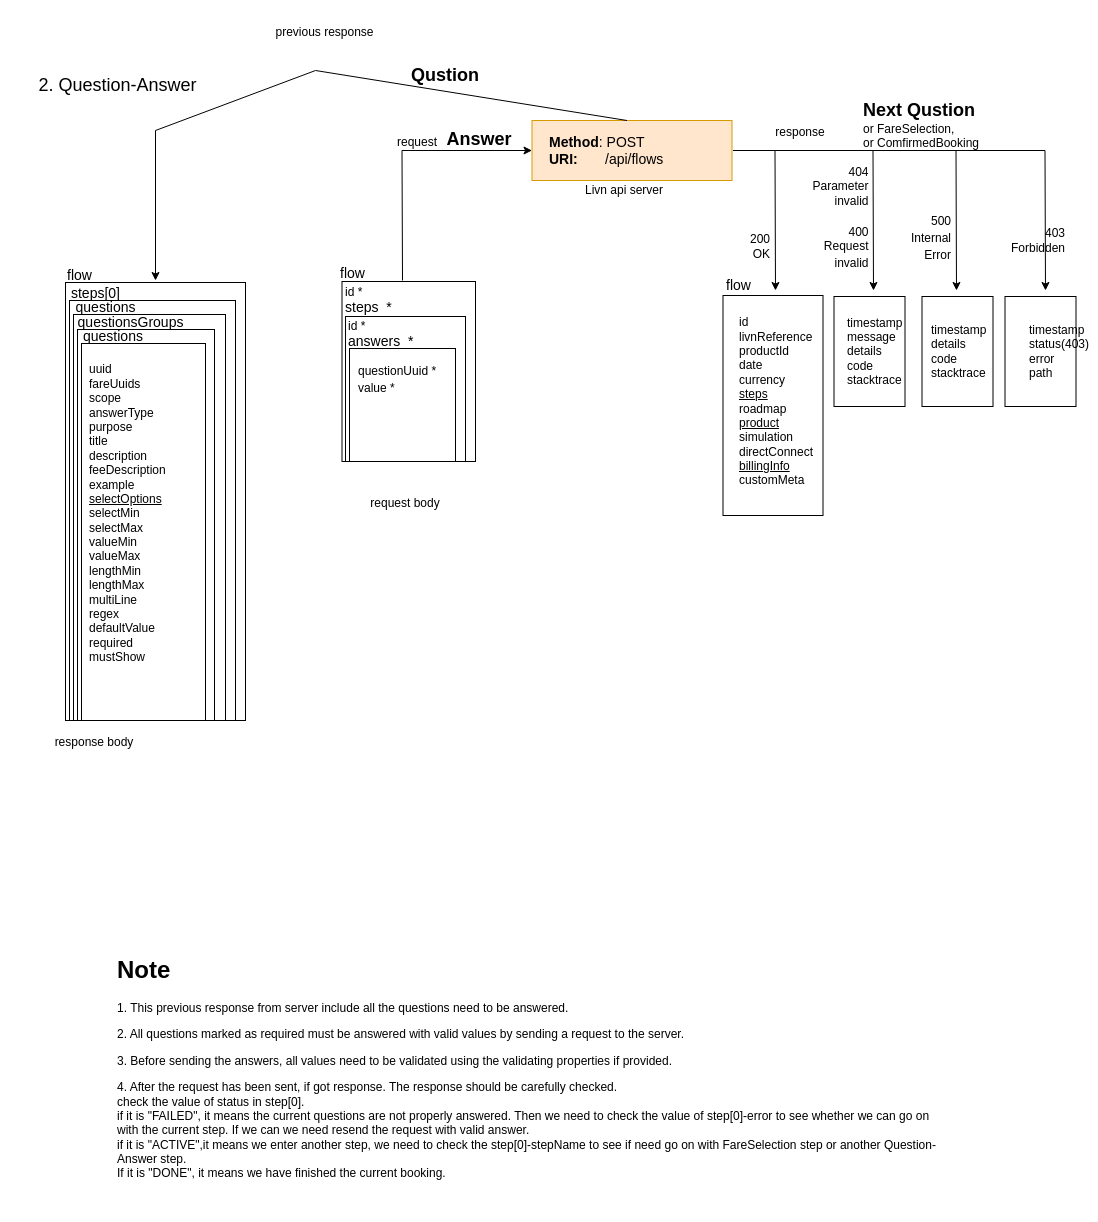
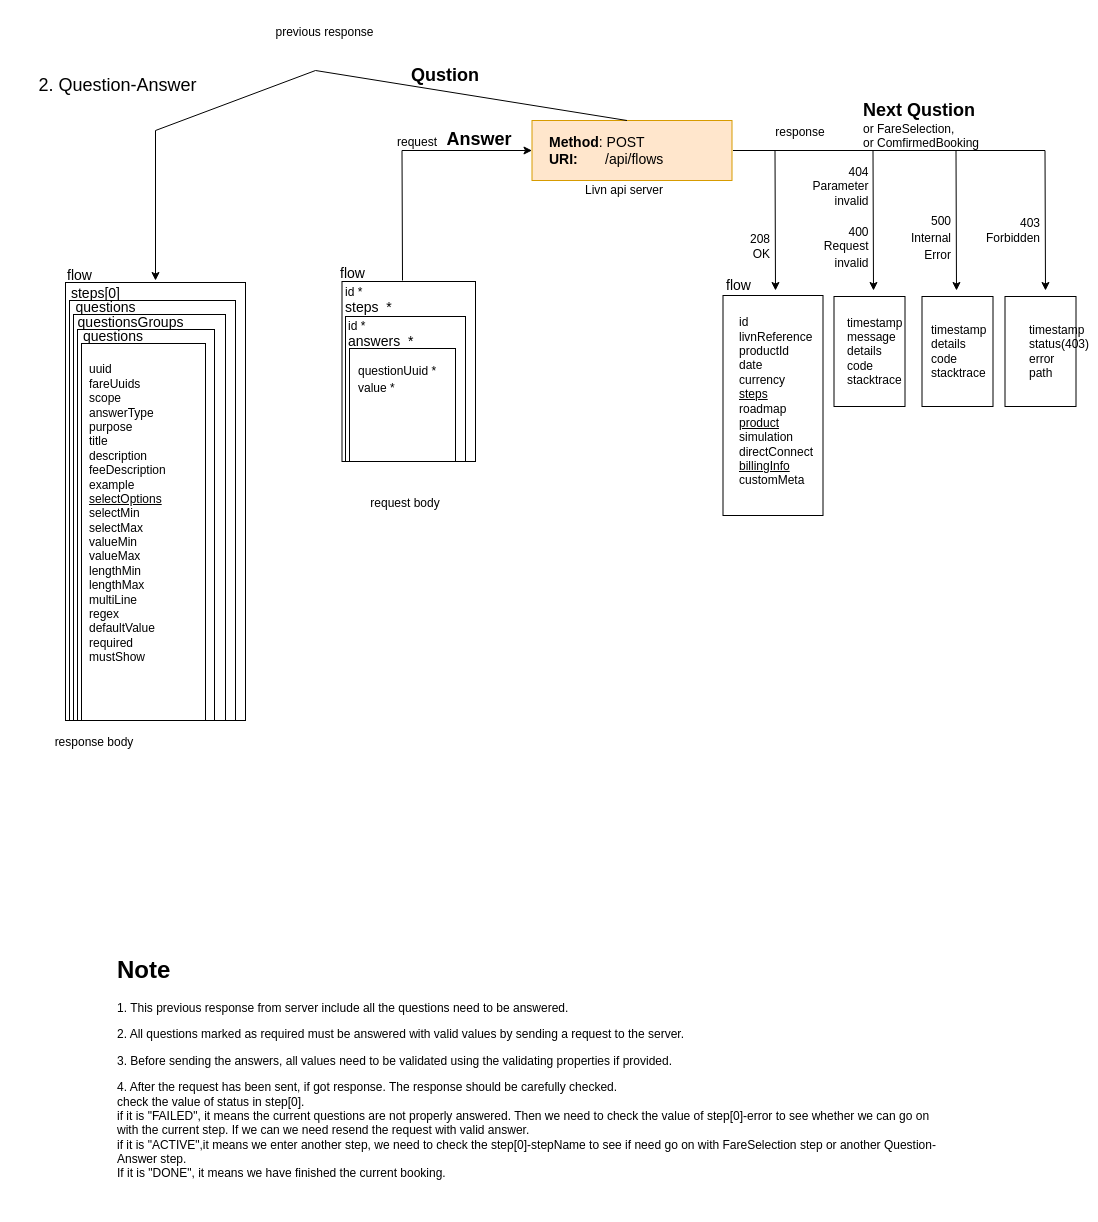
(1027, 241) -> (1002, 231)
(759, 246) -> (759, 246)
